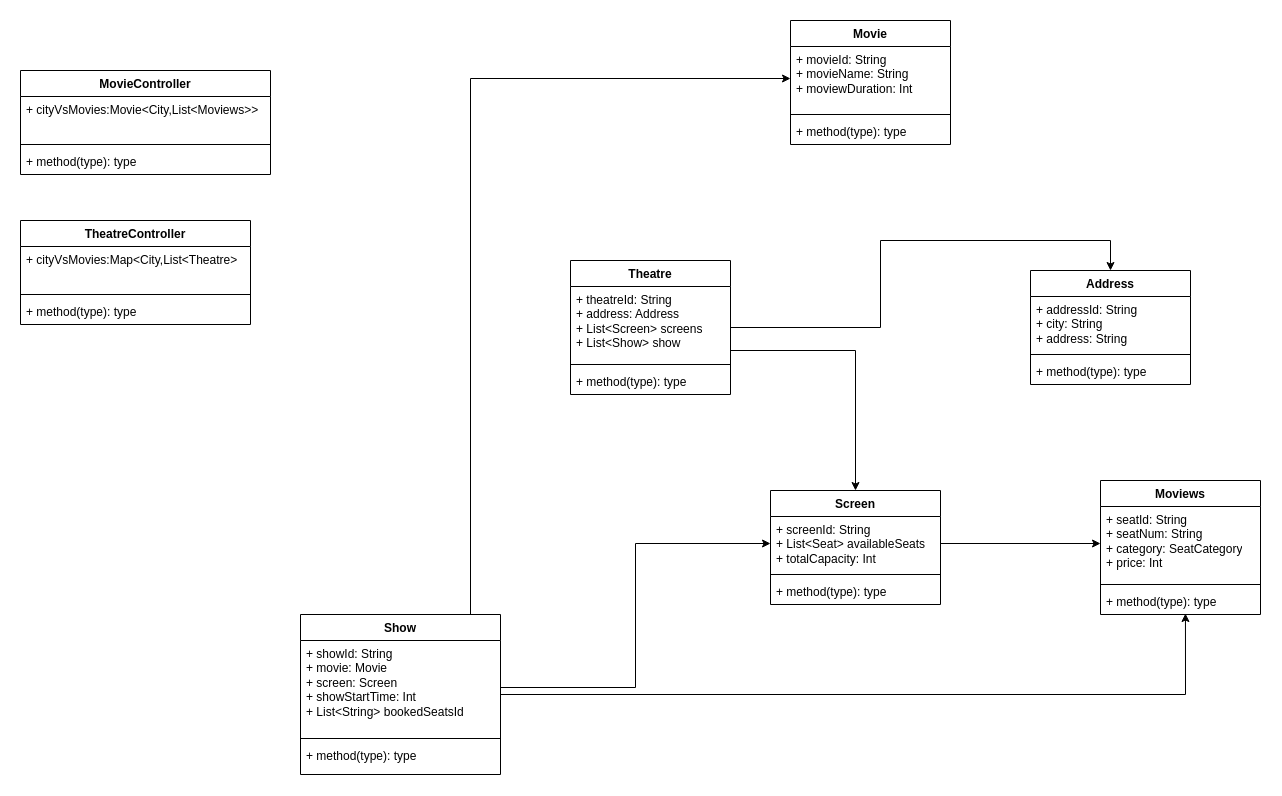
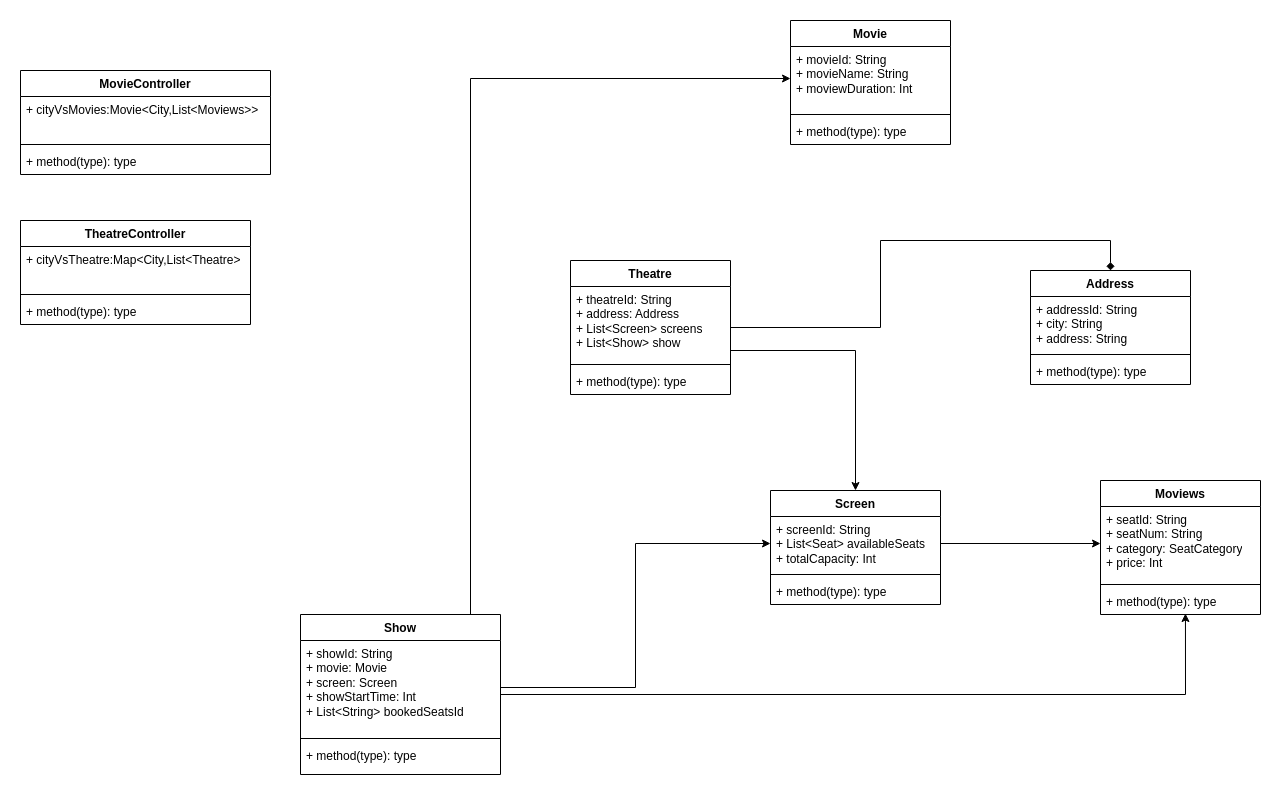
(1111, 262) -> (1111, 262)
(137, 268) -> (137, 268)
